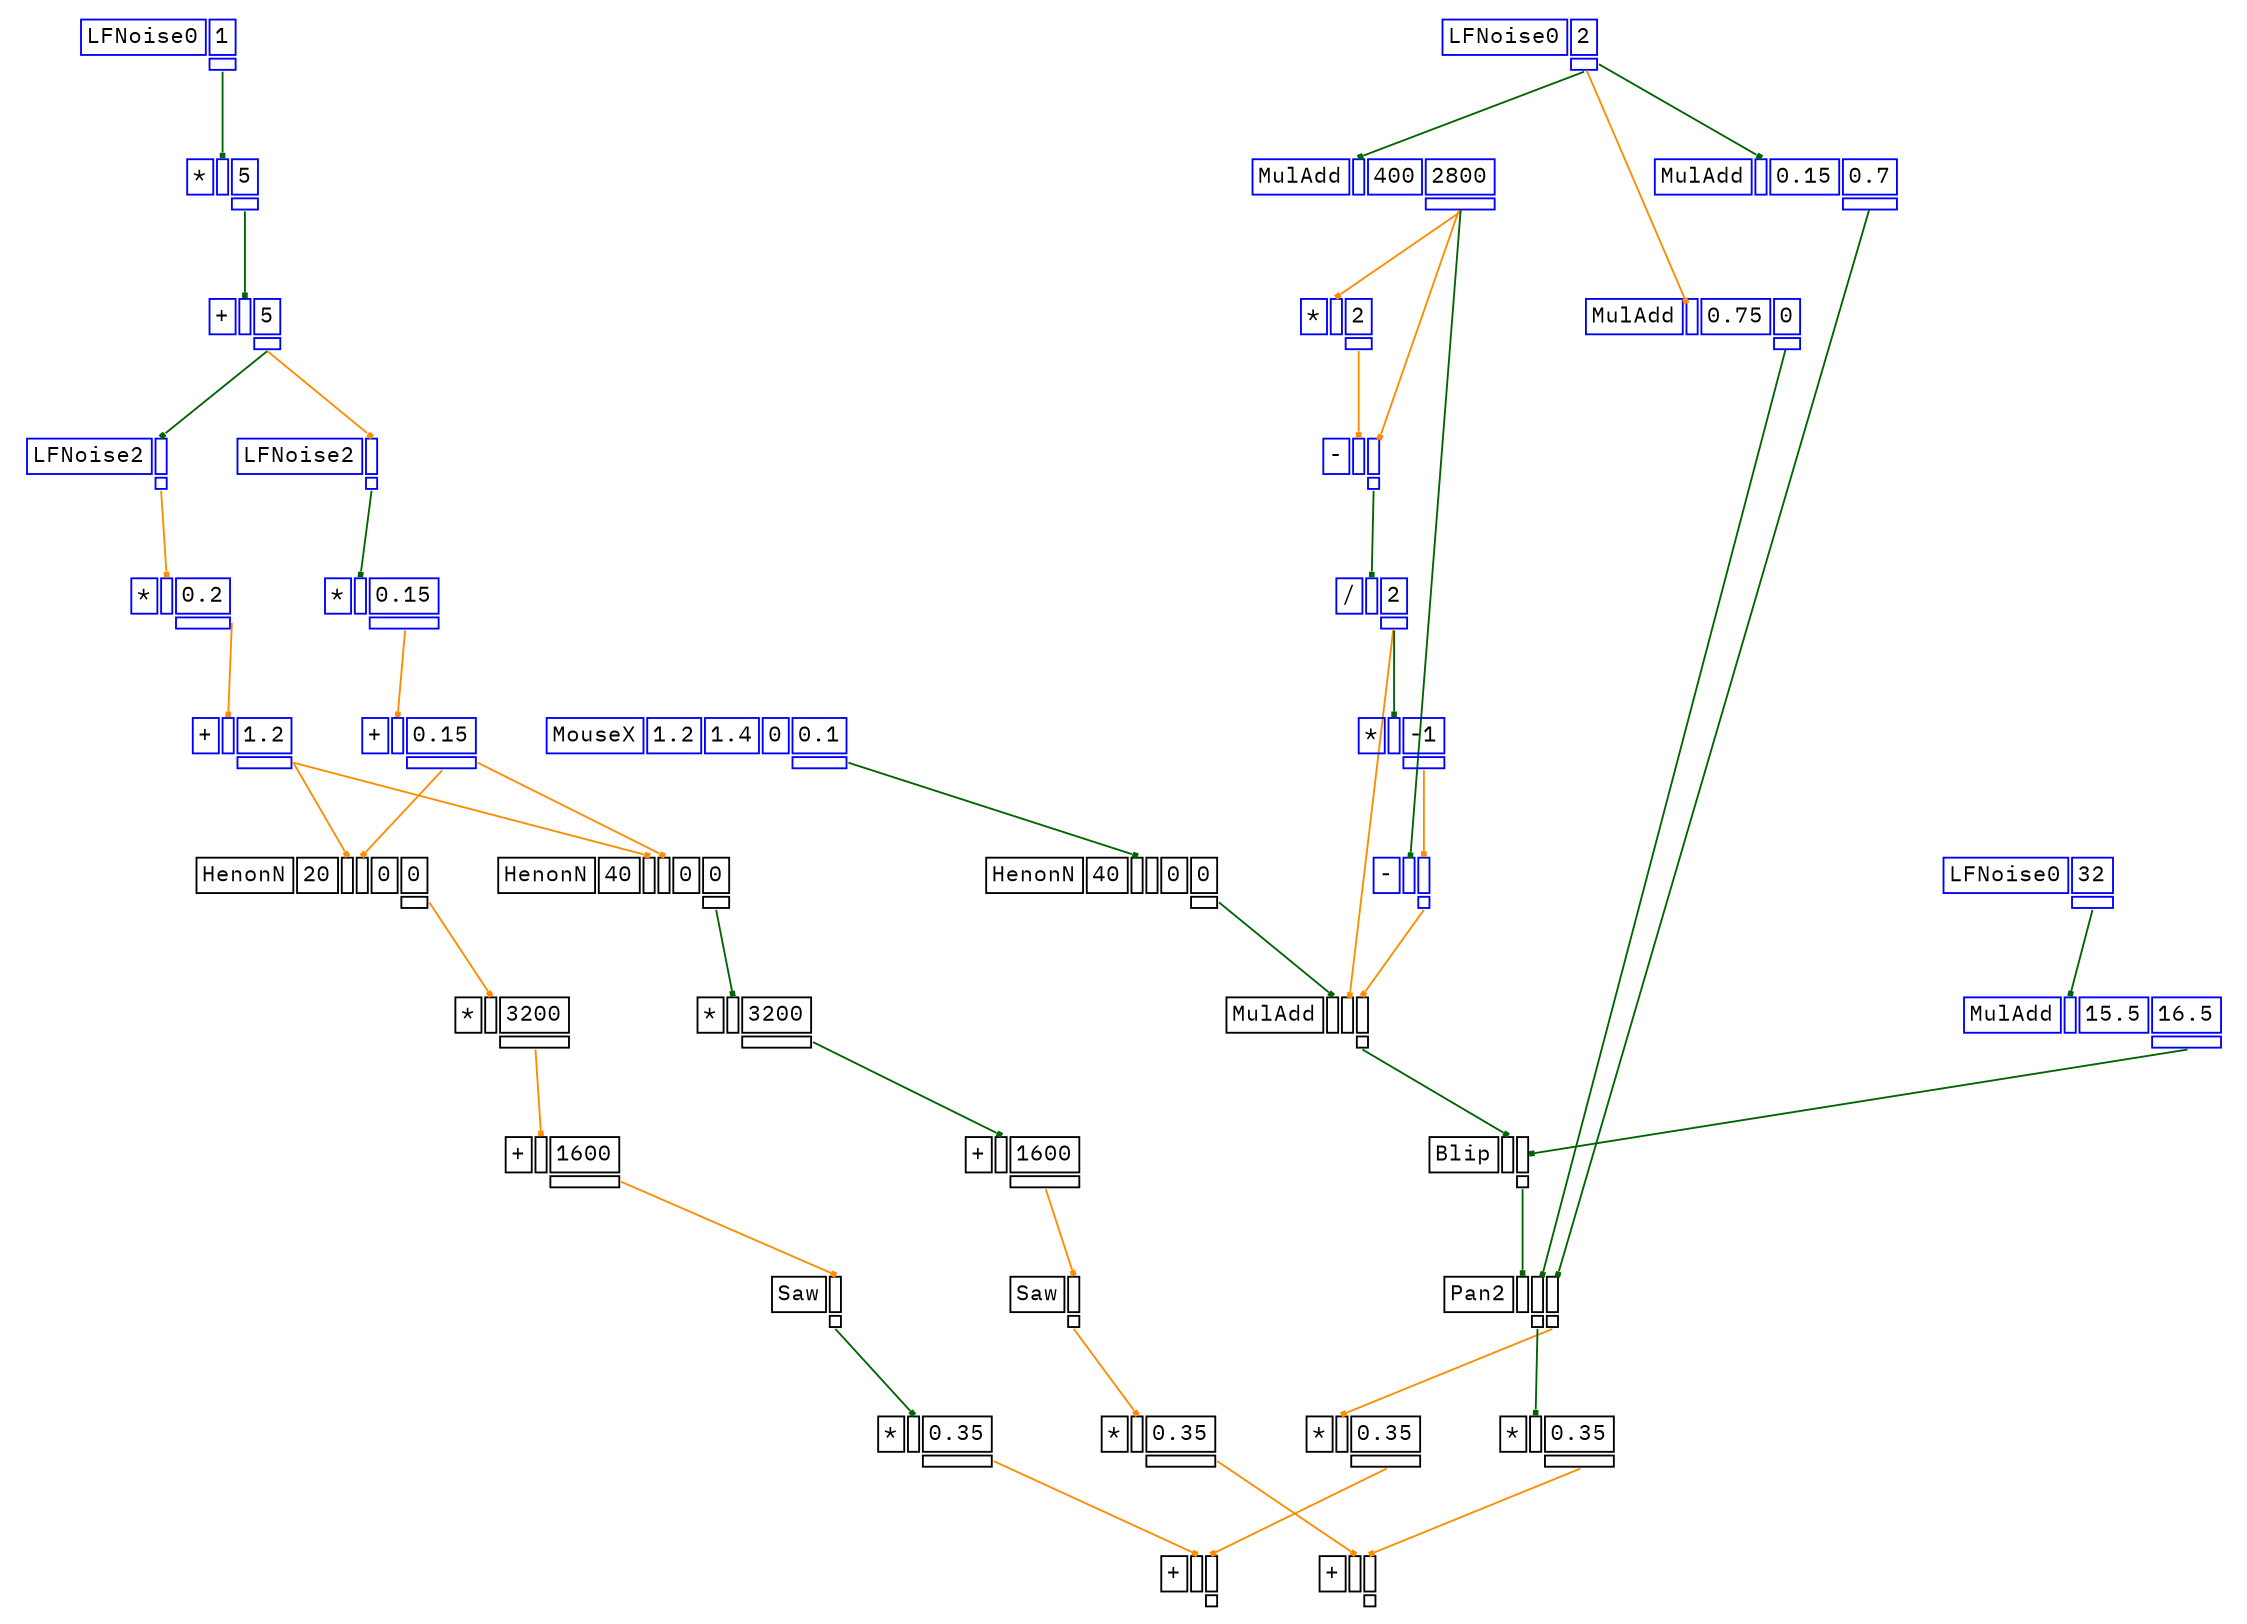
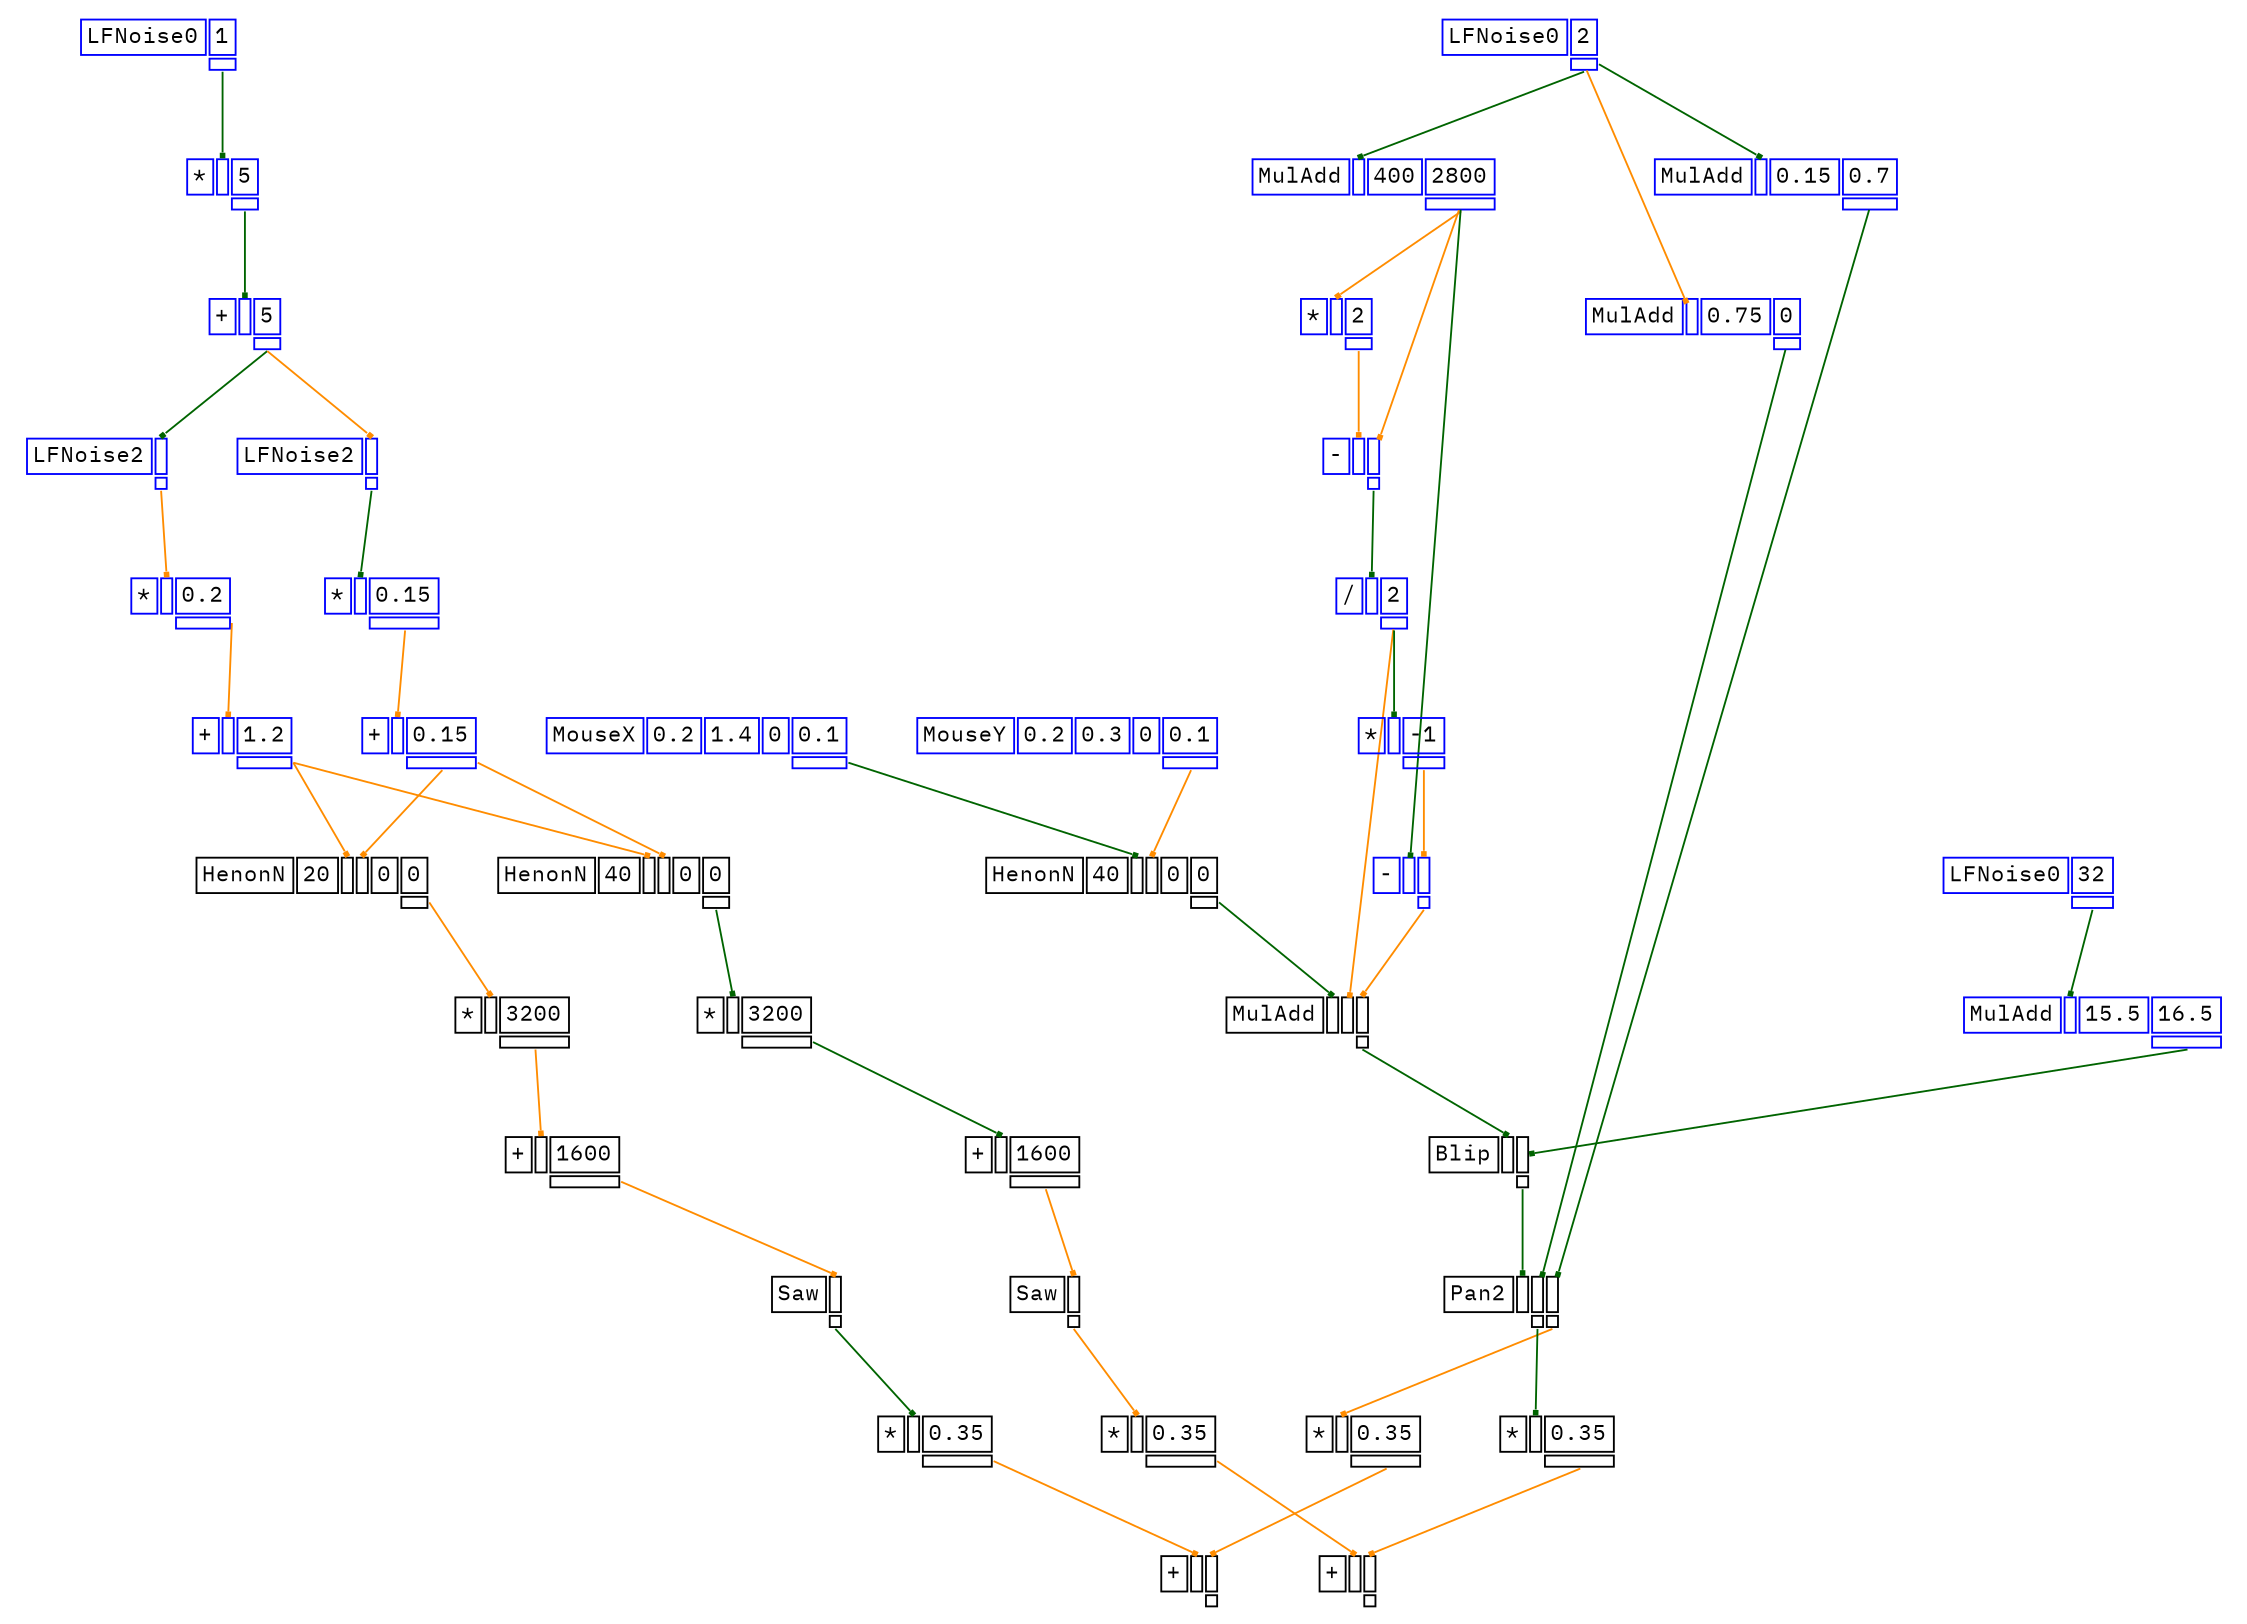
(674, 735) -> (674, 735)
none -> (1066, 742)
